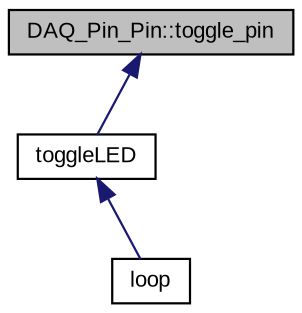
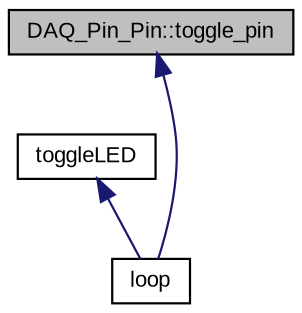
(113, 105) -> (176, 168)
